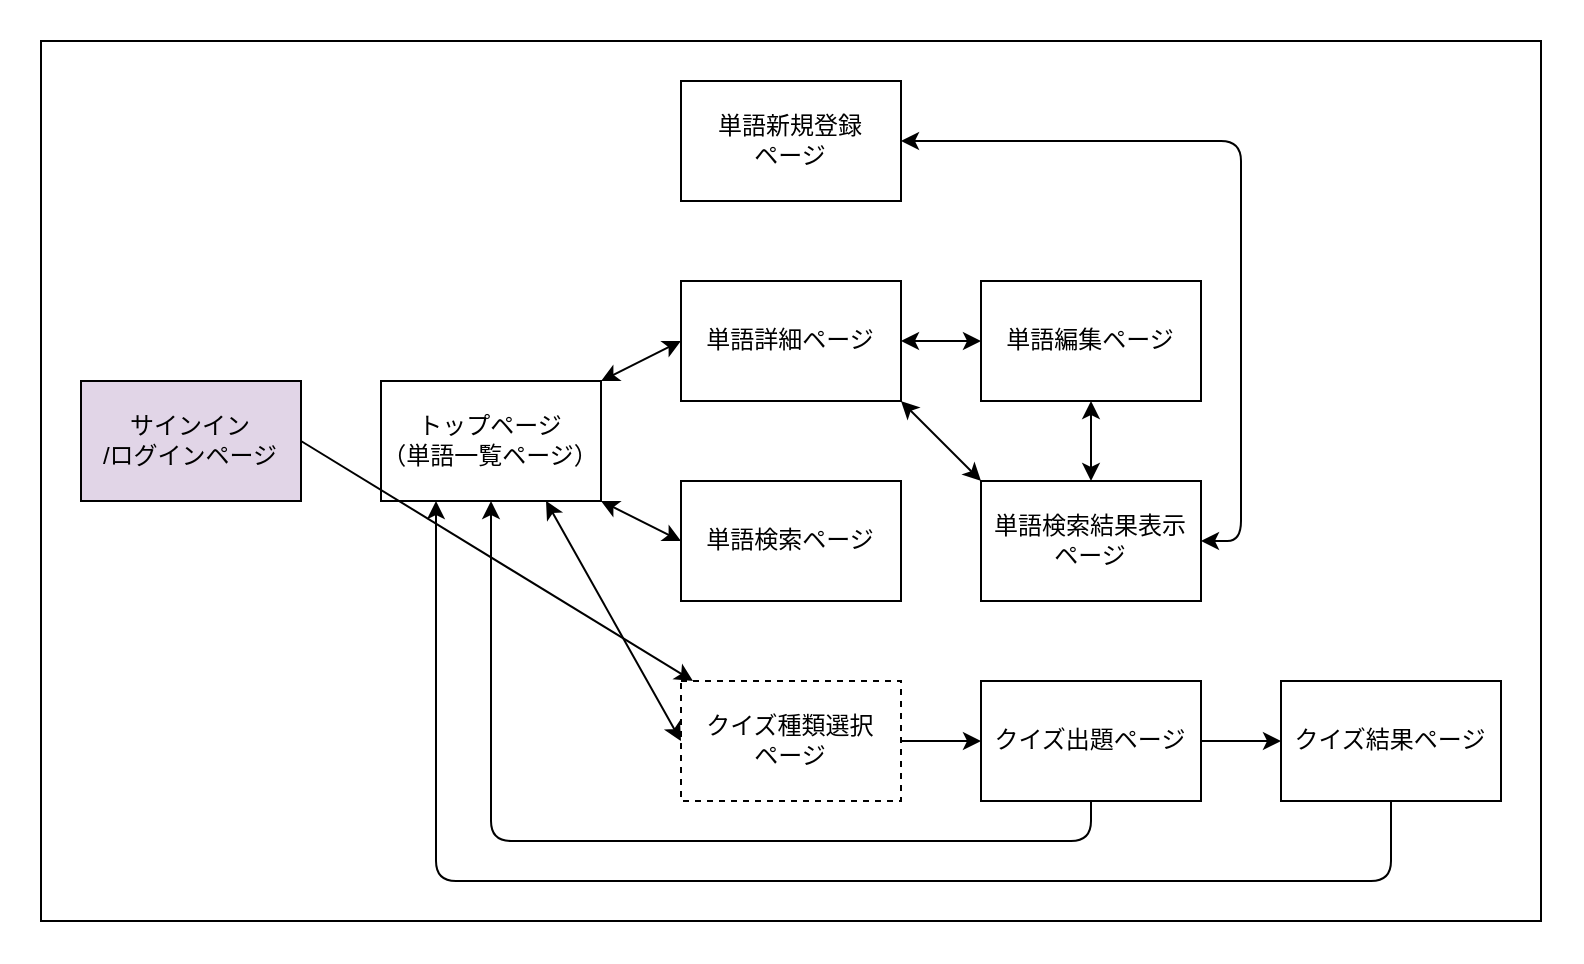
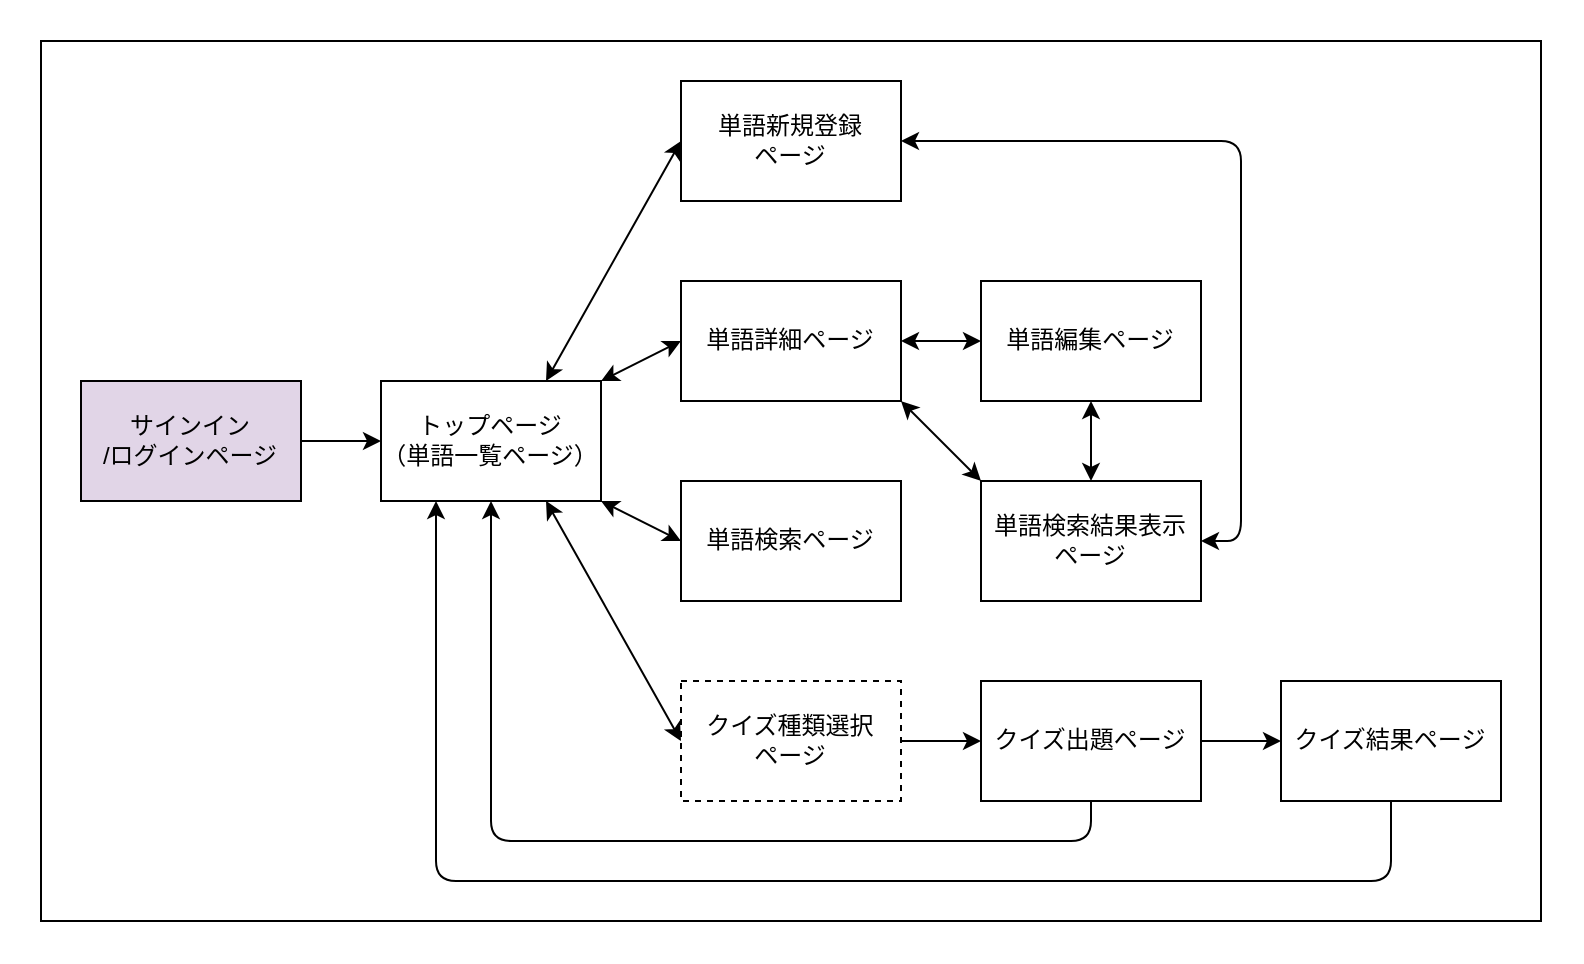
none -> (613, 261)
(366, 481) -> (334, 441)
